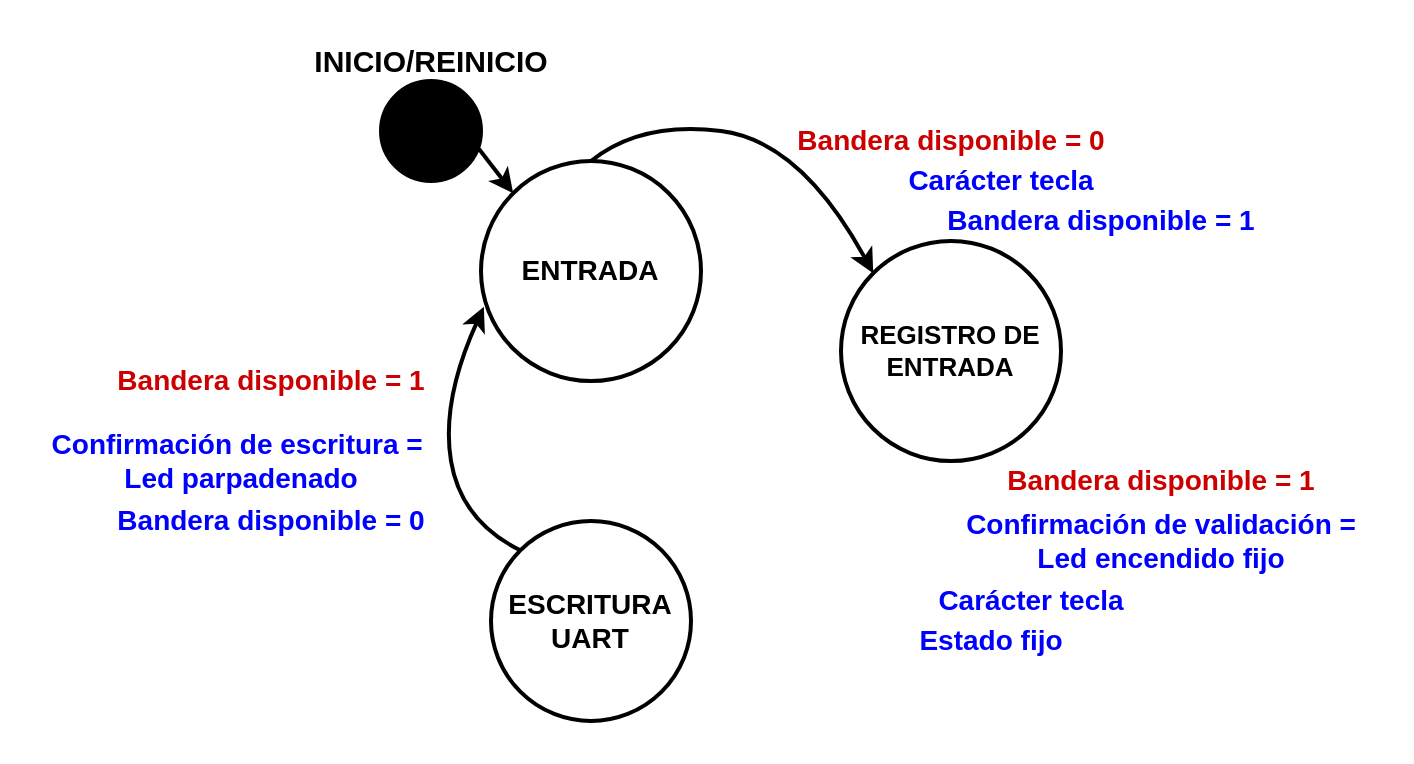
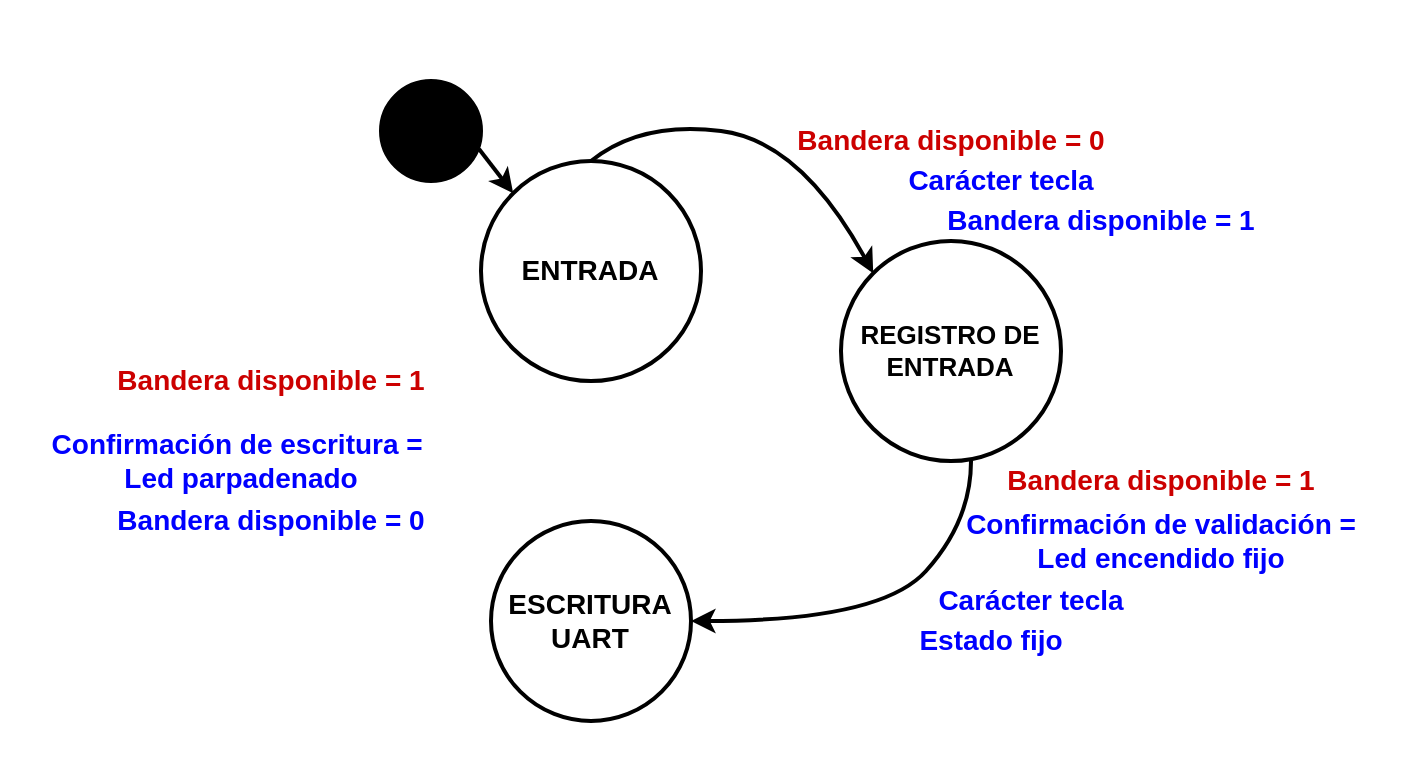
(431, 61) -> none
(449, 448) -> none
none -> (879, 600)
